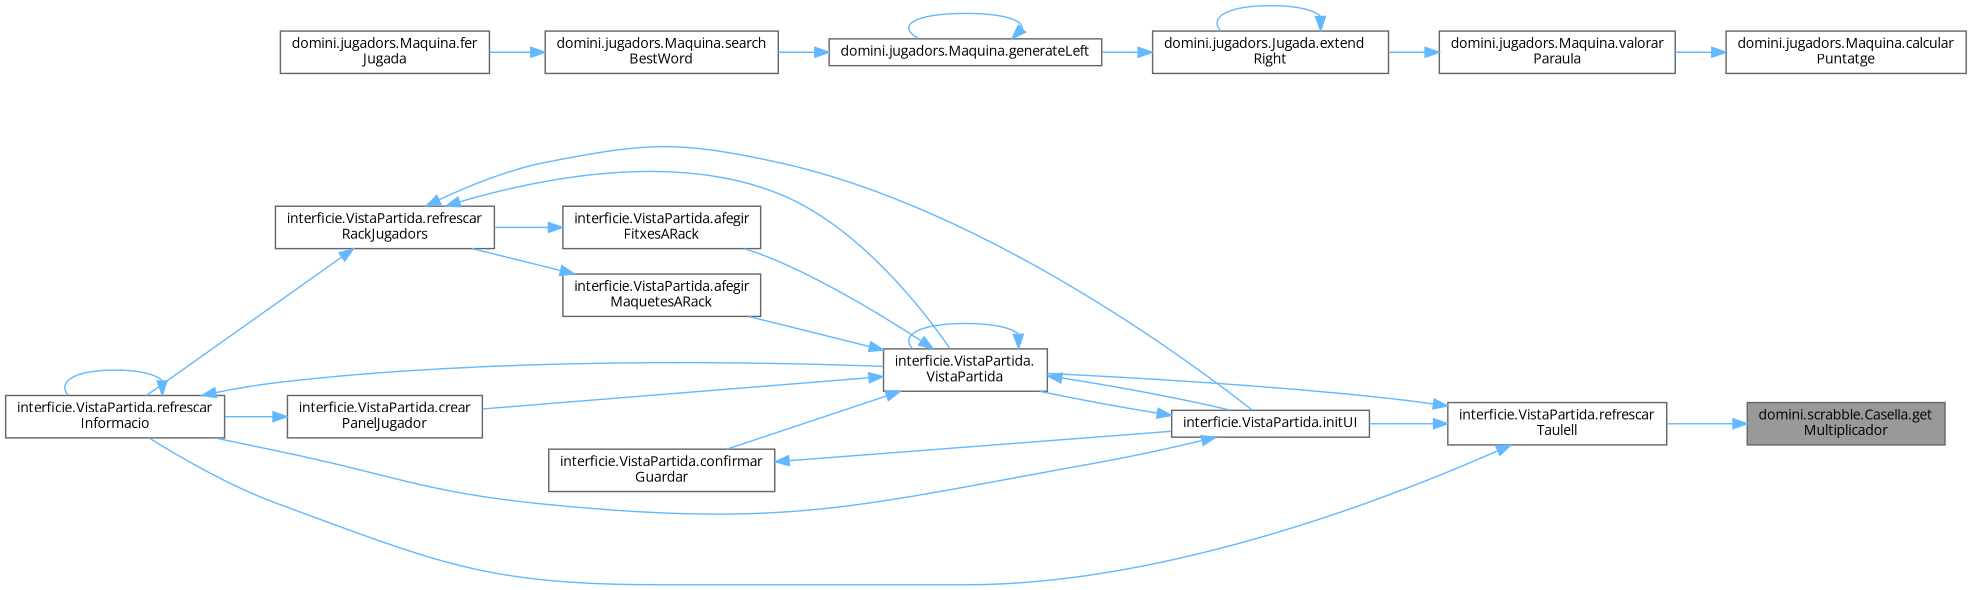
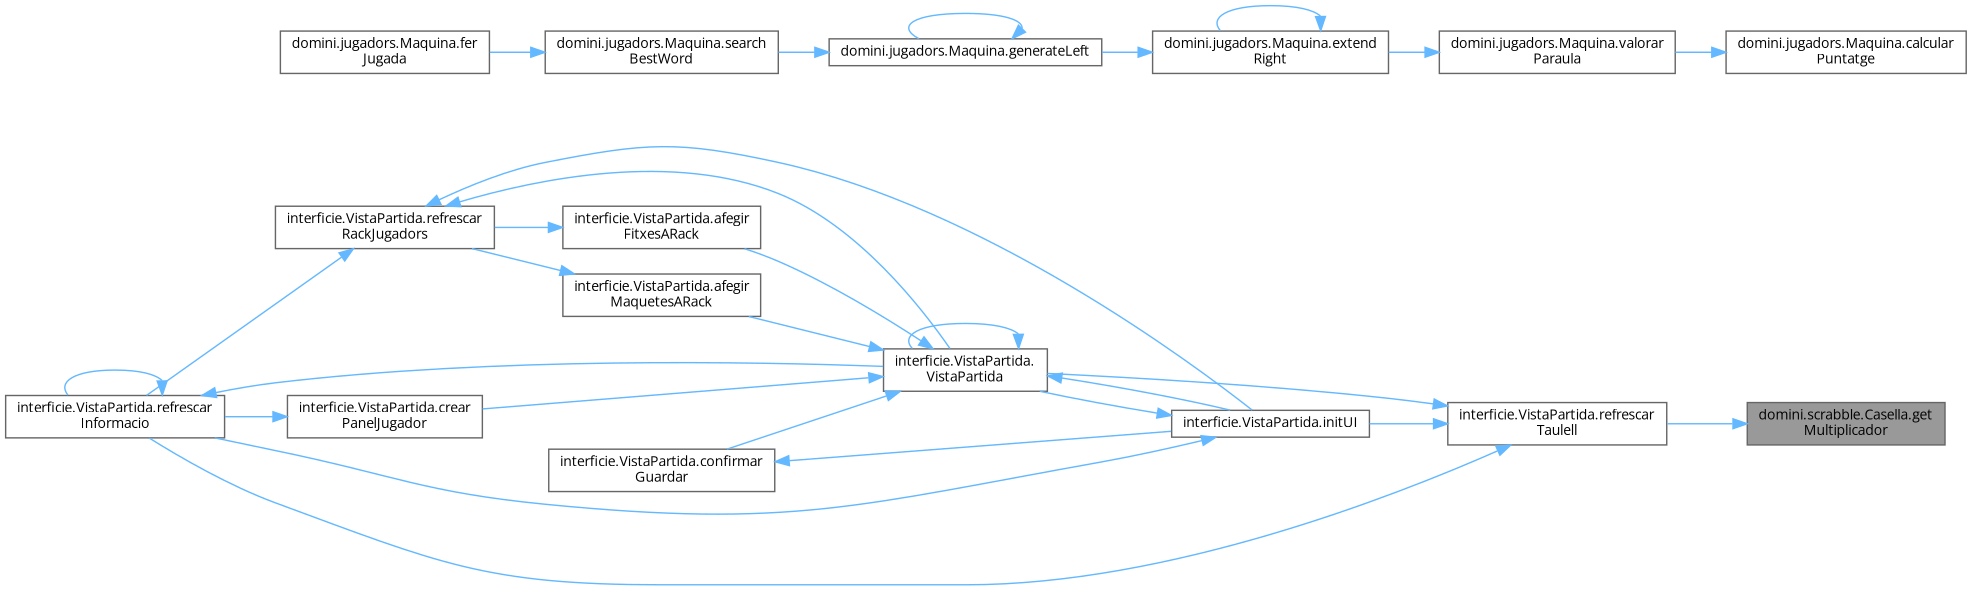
(1271, 52) -> (1271, 52)
